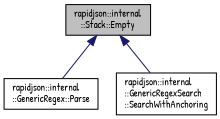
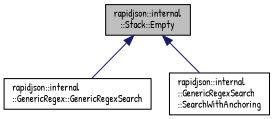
(51, 94) -> (78, 94)
